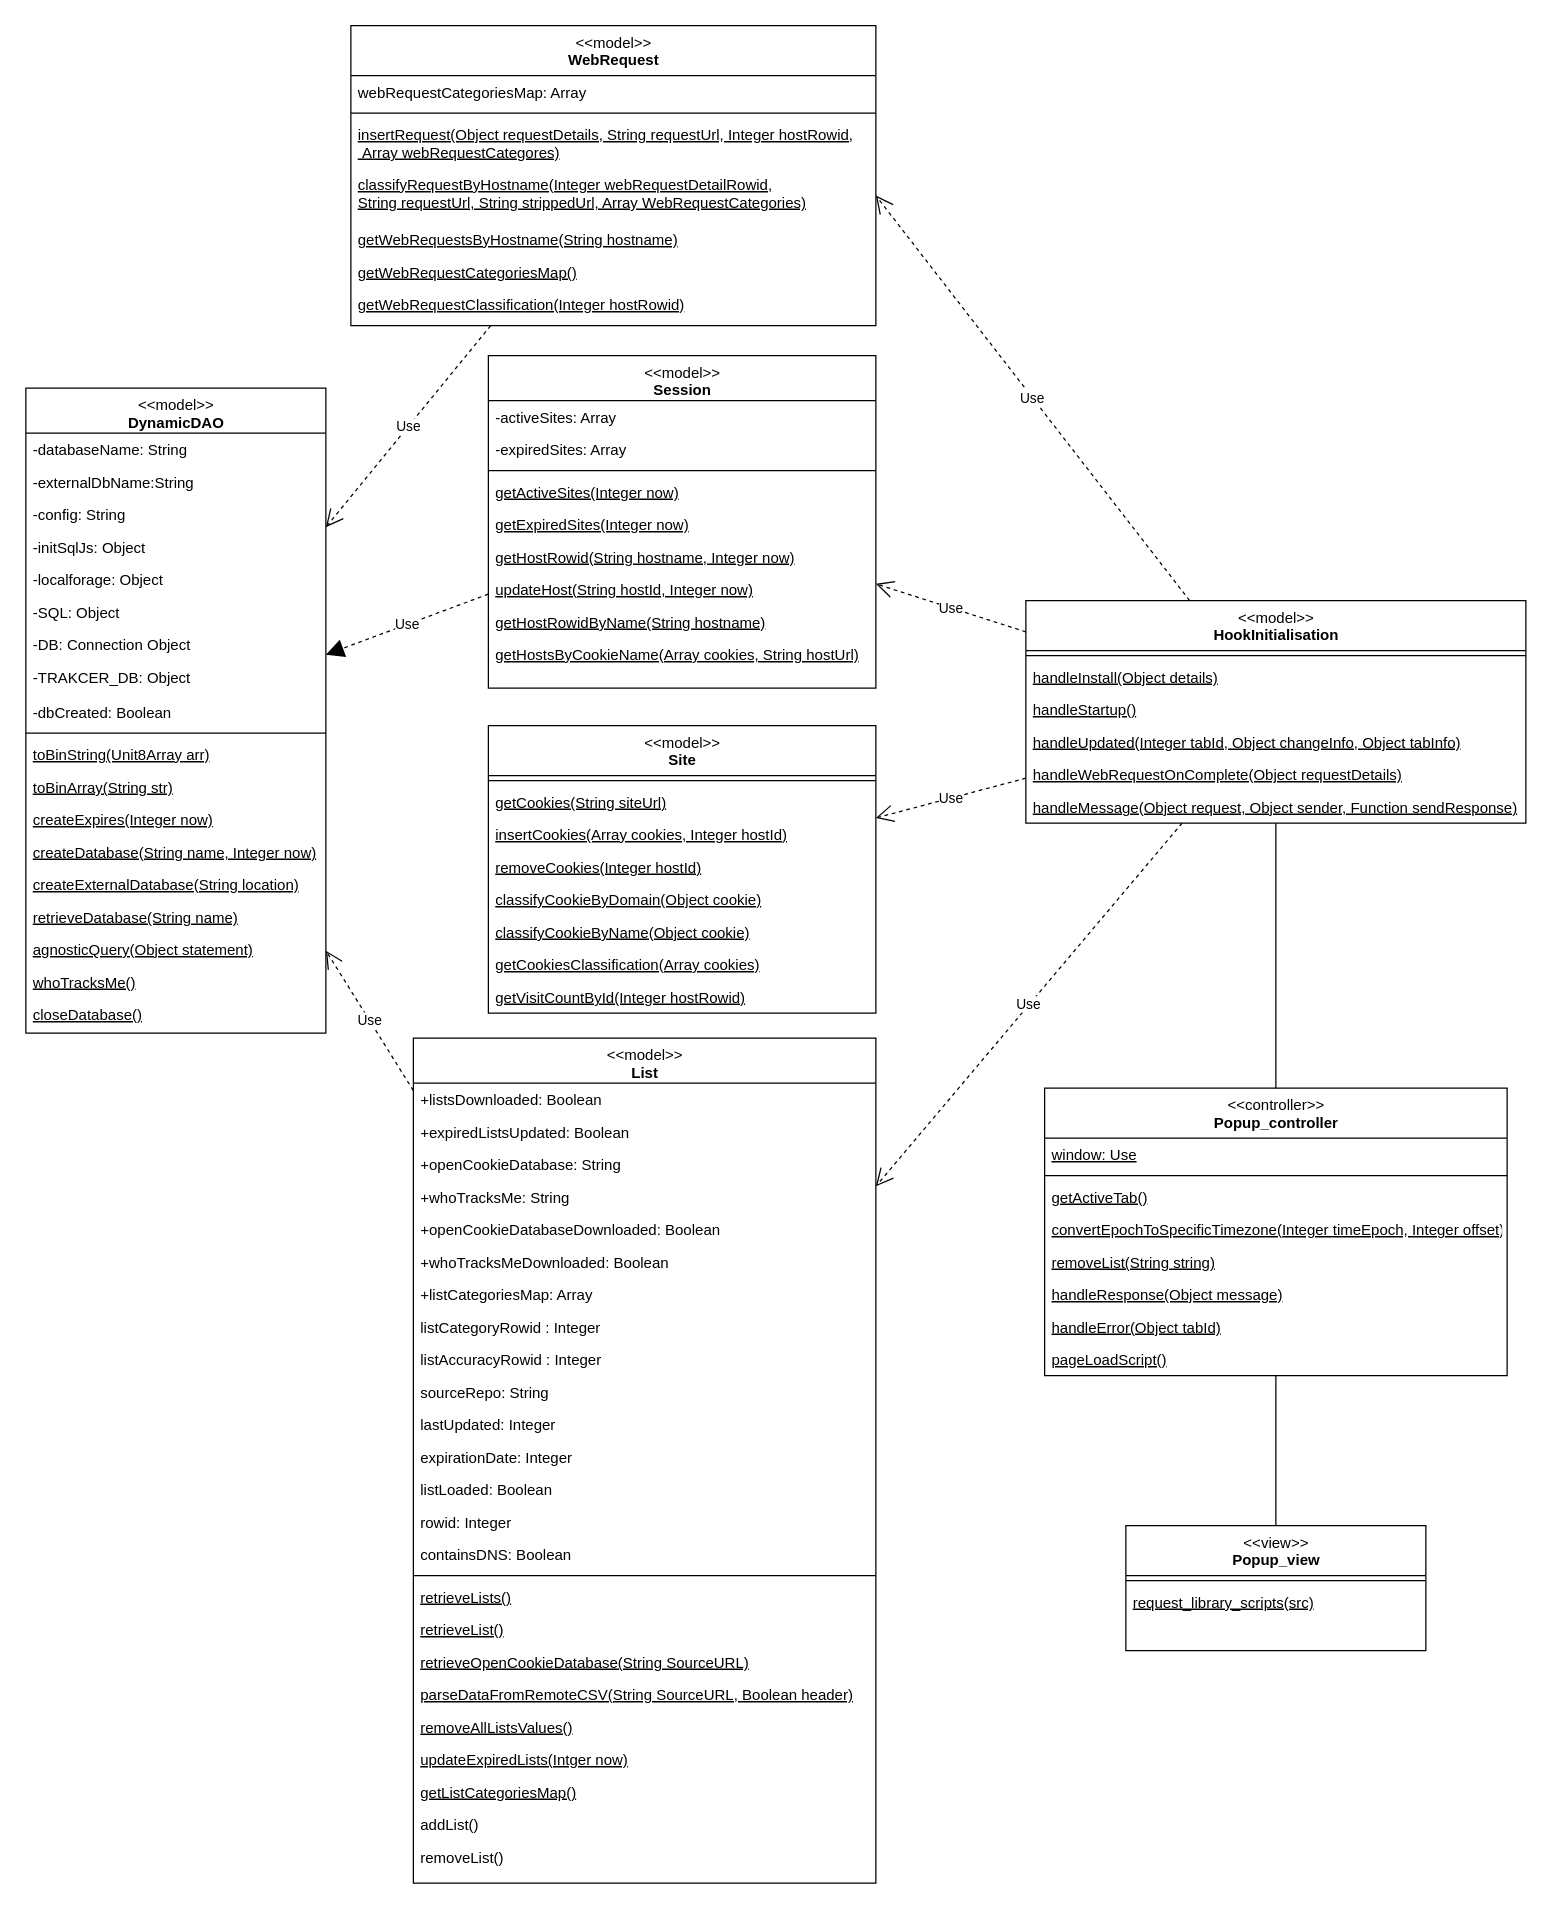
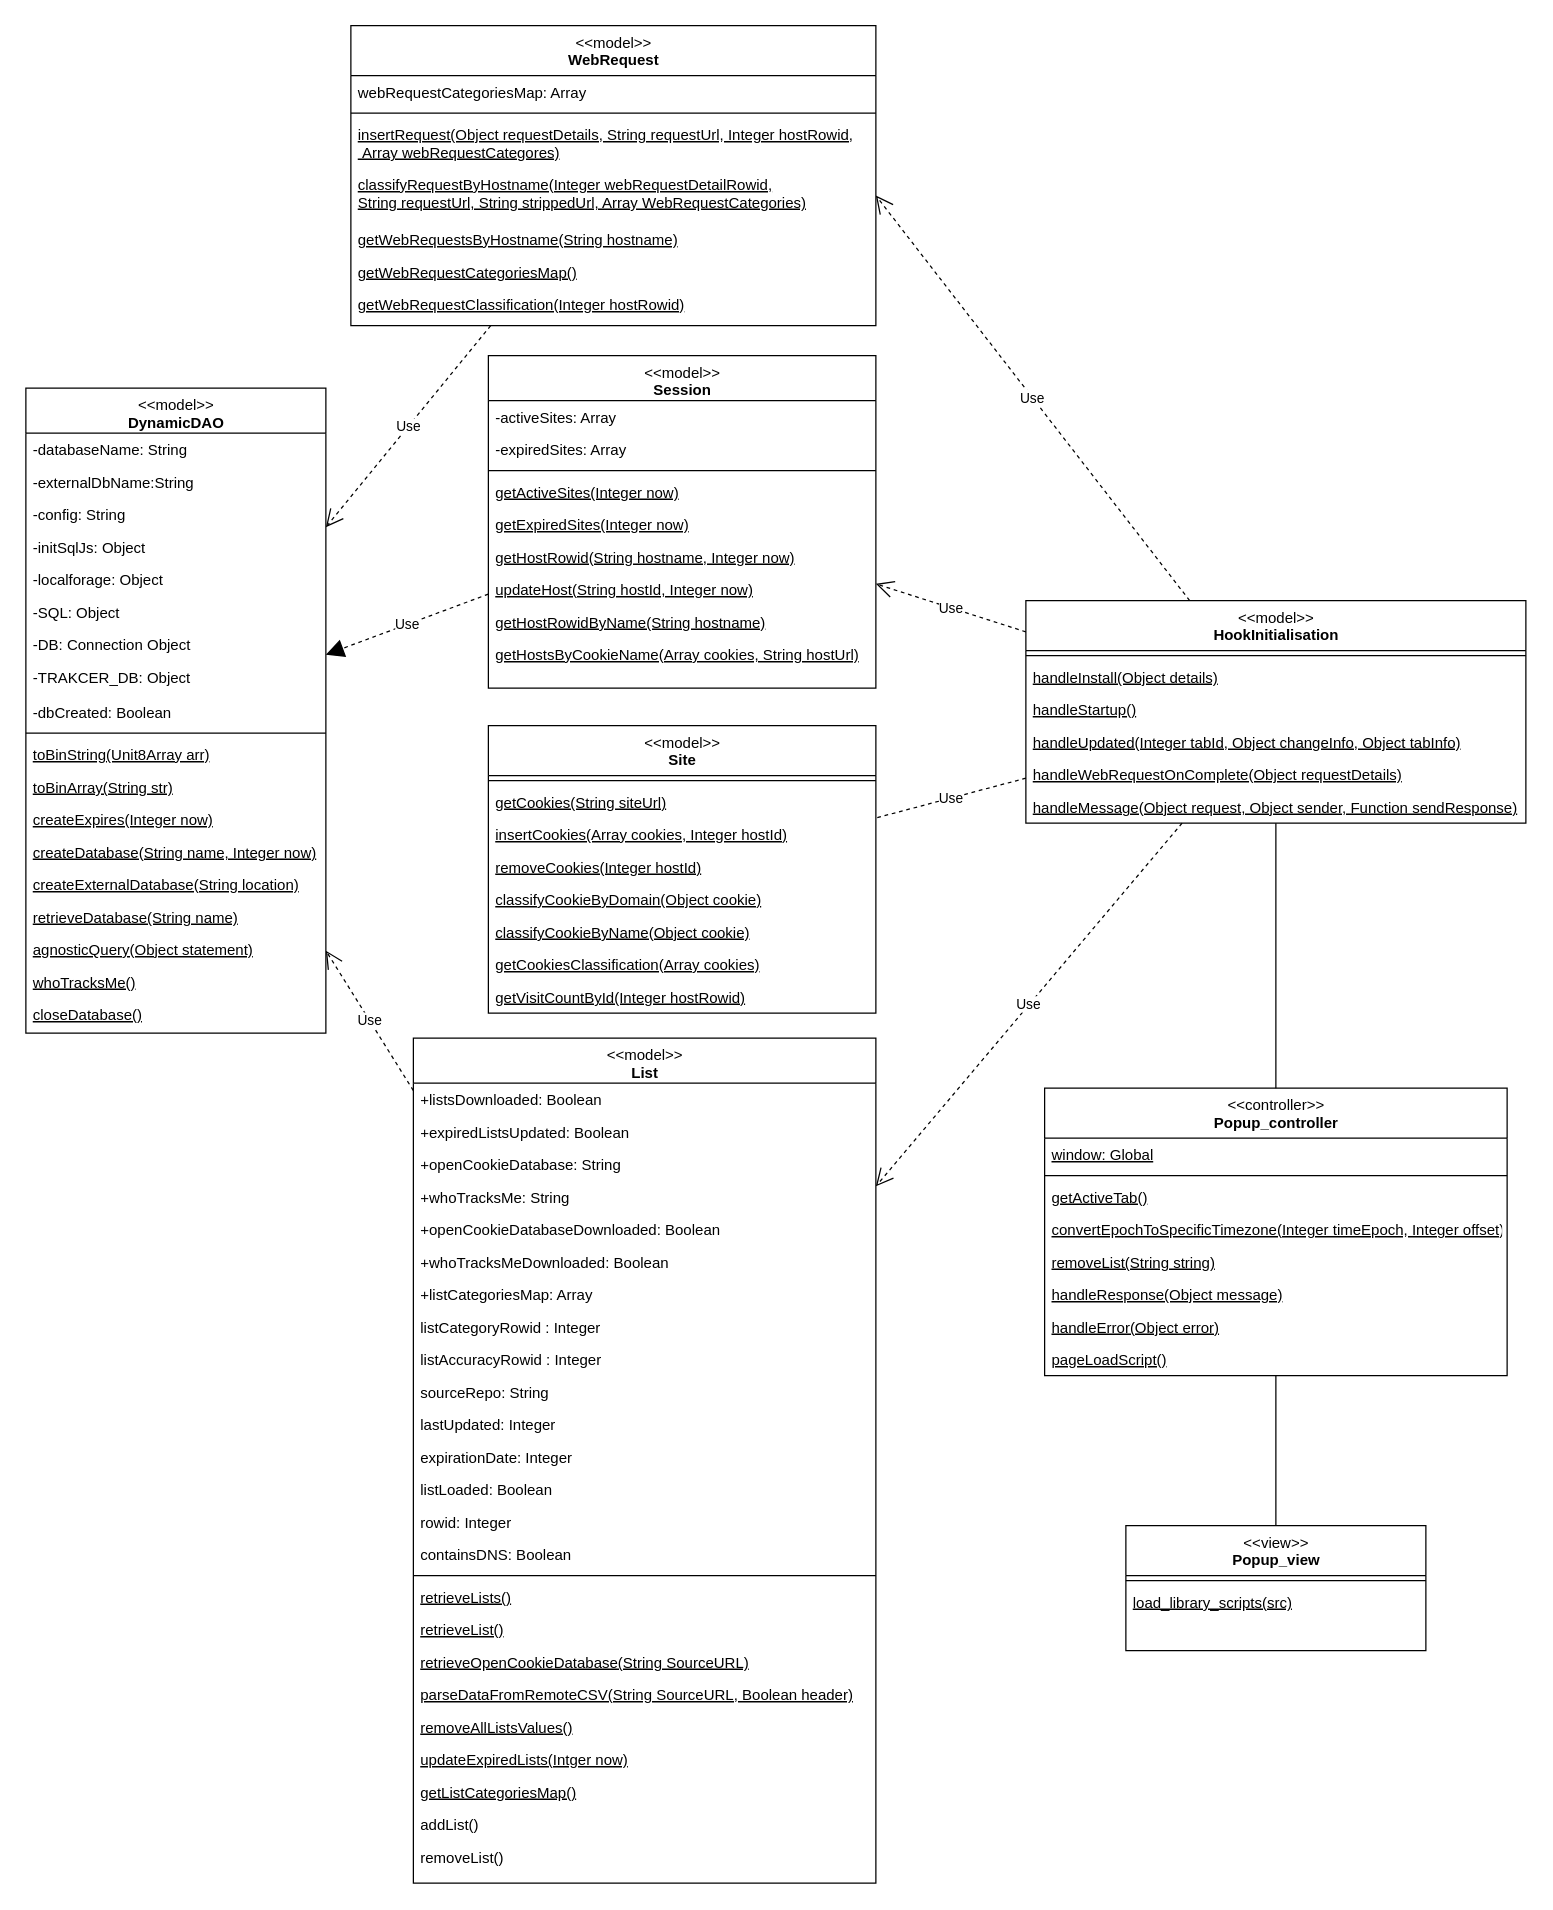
(881, 816) -> (880, 817)
(1092, 1155) -> (1100, 1155)
(1152, 1328) -> (1152, 1328)
(1244, 1603) -> (1230, 1603)
